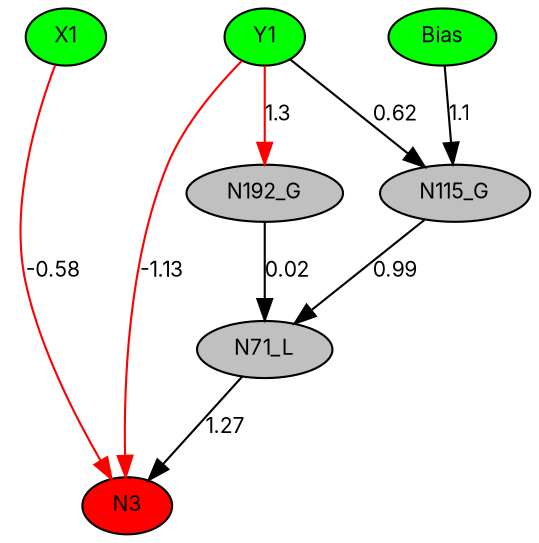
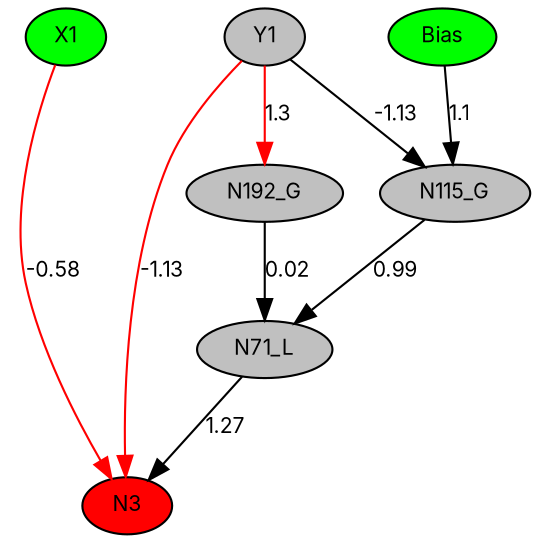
(265, 37) -> (265, 37)
(396, 115) -> (396, 115)
